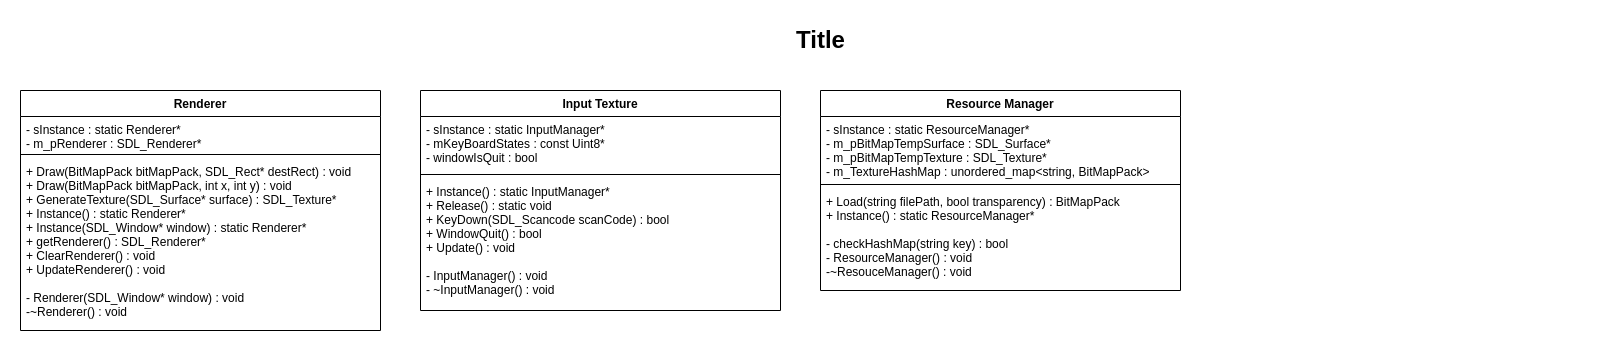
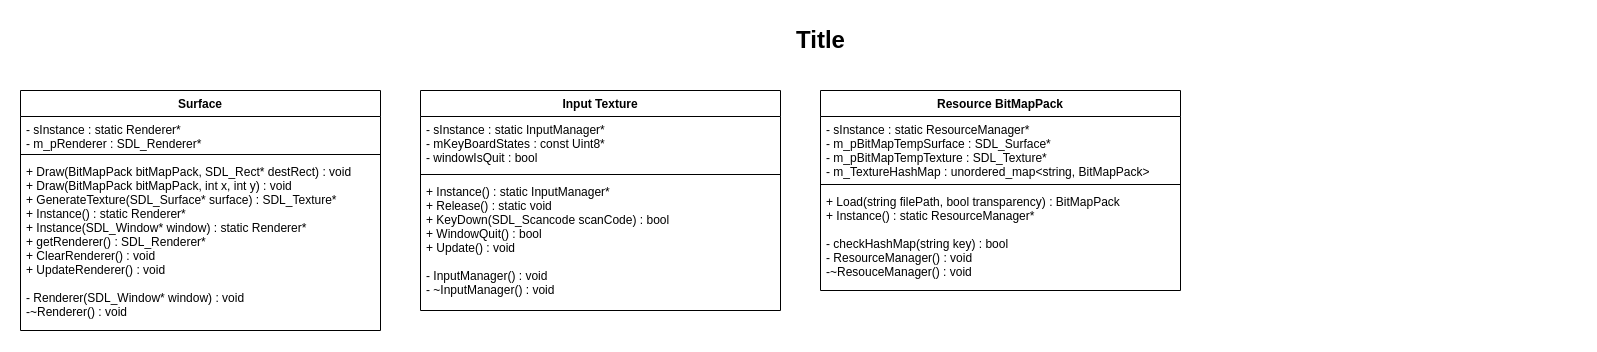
(200, 104) -> (200, 104)
(1000, 104) -> (1000, 104)
